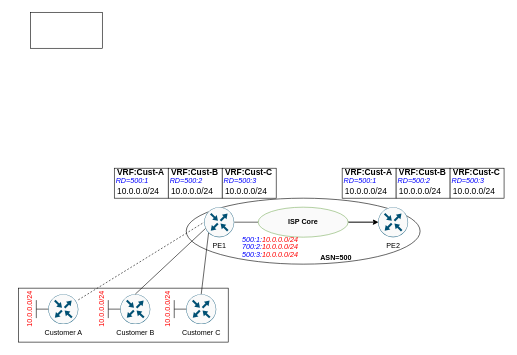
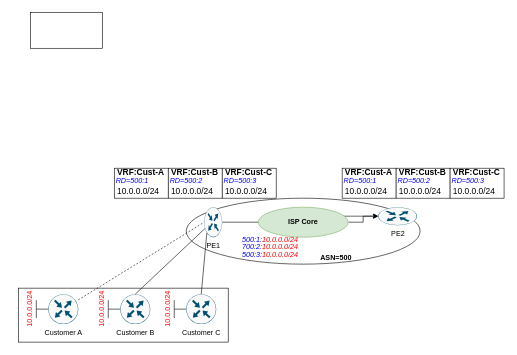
(219, 222) -> (213, 222)
(303, 222) -> (303, 222)
(393, 222) -> (398, 216)
